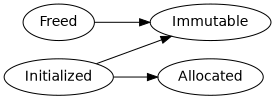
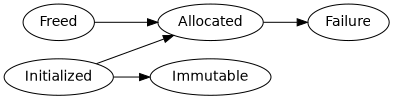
(117, 22) -> (121, 22)
none -> (349, 22)
